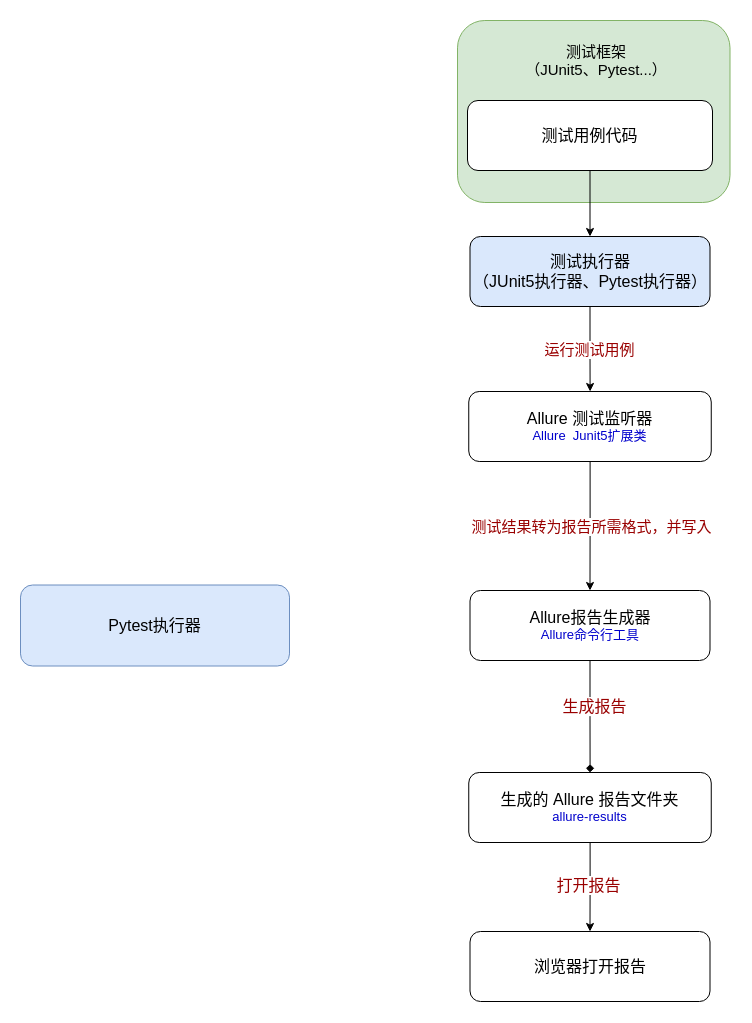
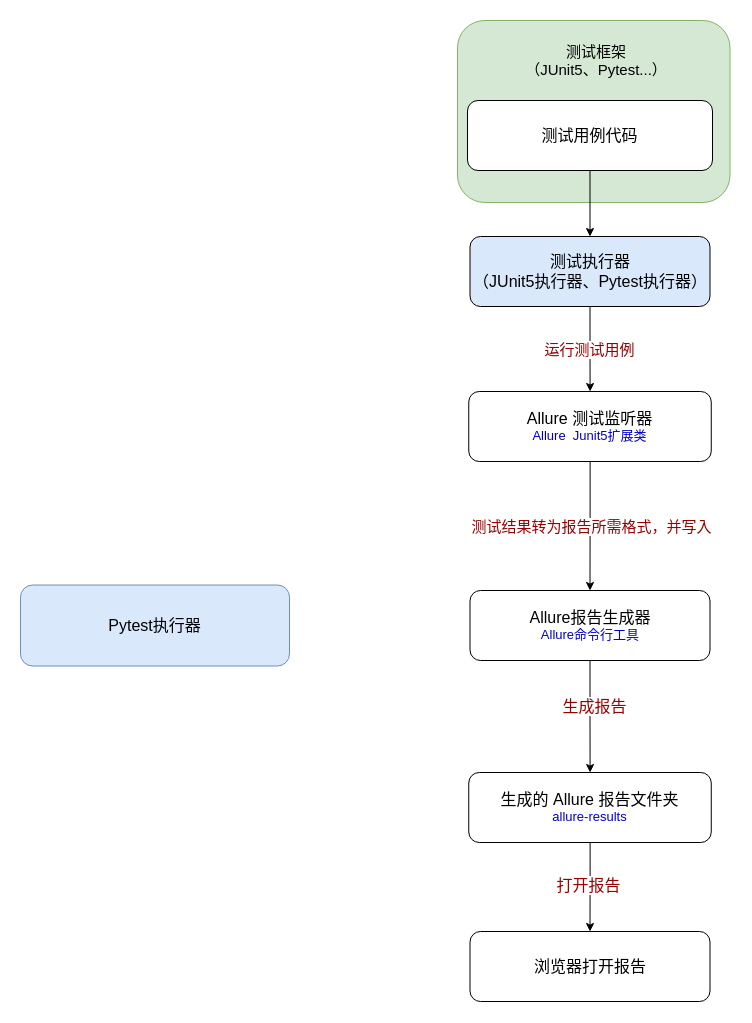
(590, 763) -> (590, 764)
